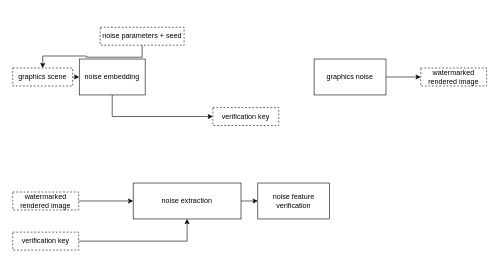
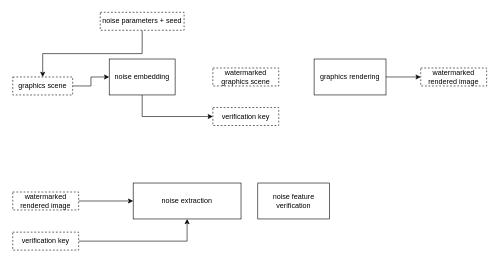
(142, 36) -> (142, 21)
(42, 77) -> (42, 86)
(112, 77) -> (142, 77)
none -> (246, 77)
(350, 77) -> (350, 77)
(252, 201) -> none
